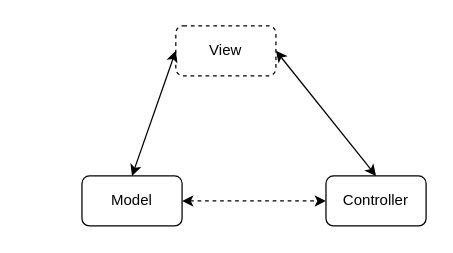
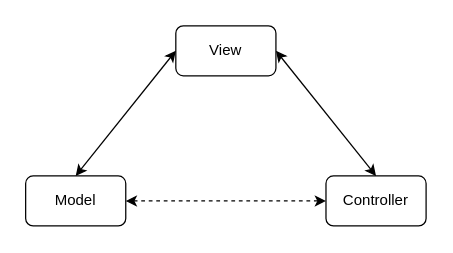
(226, 51) -> (226, 51)
(132, 201) -> (76, 201)
